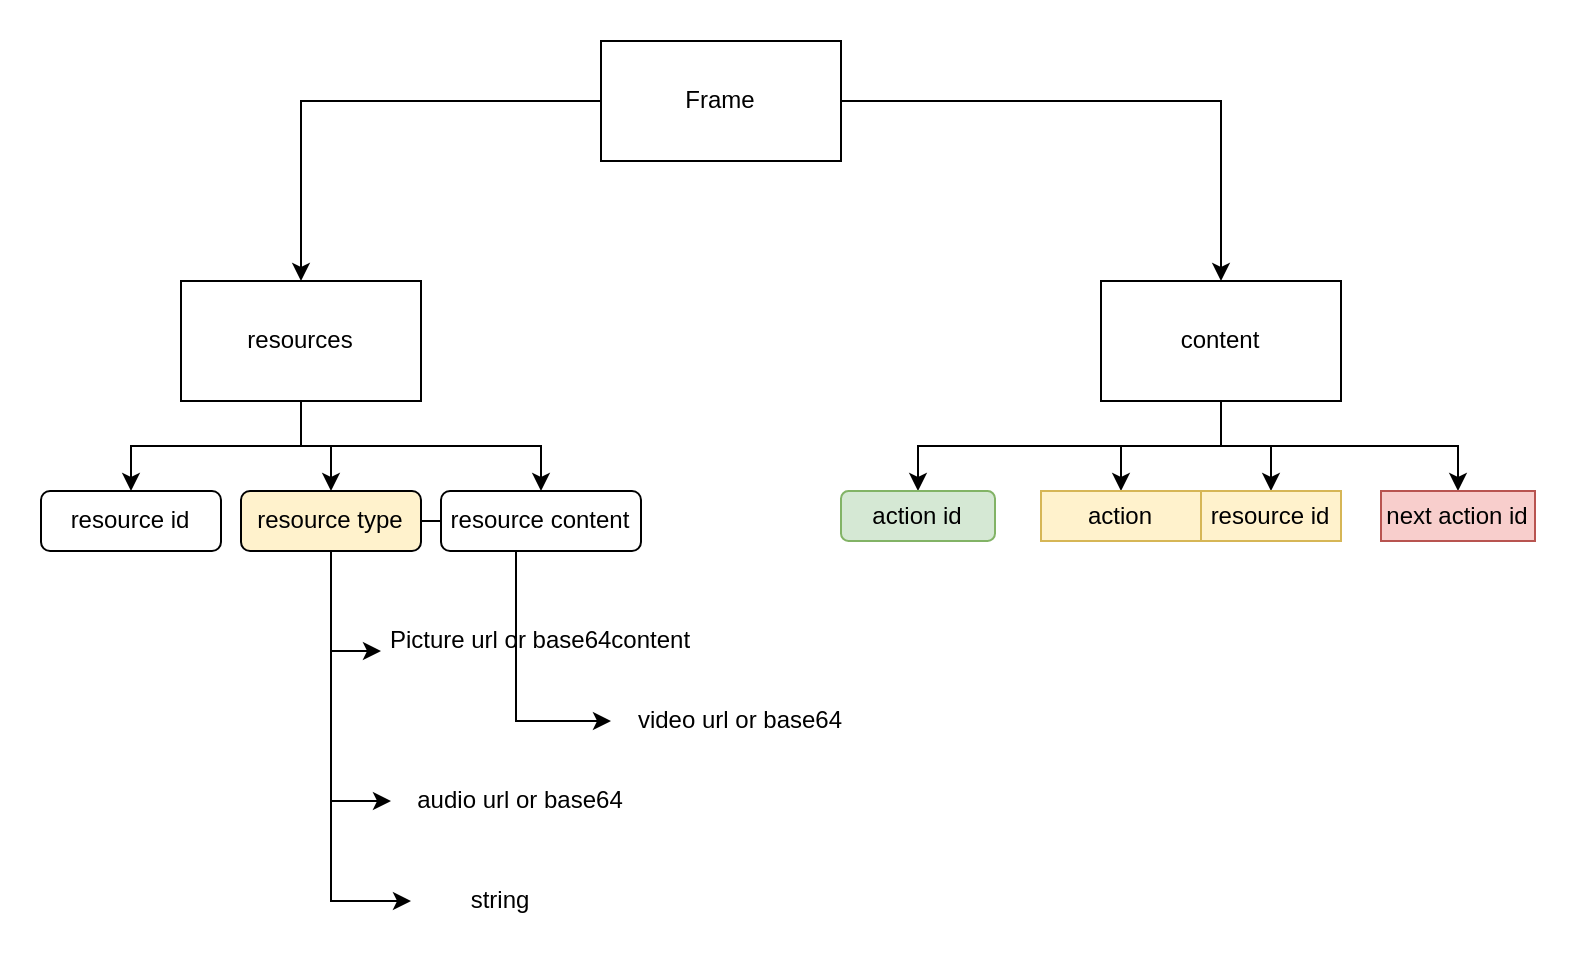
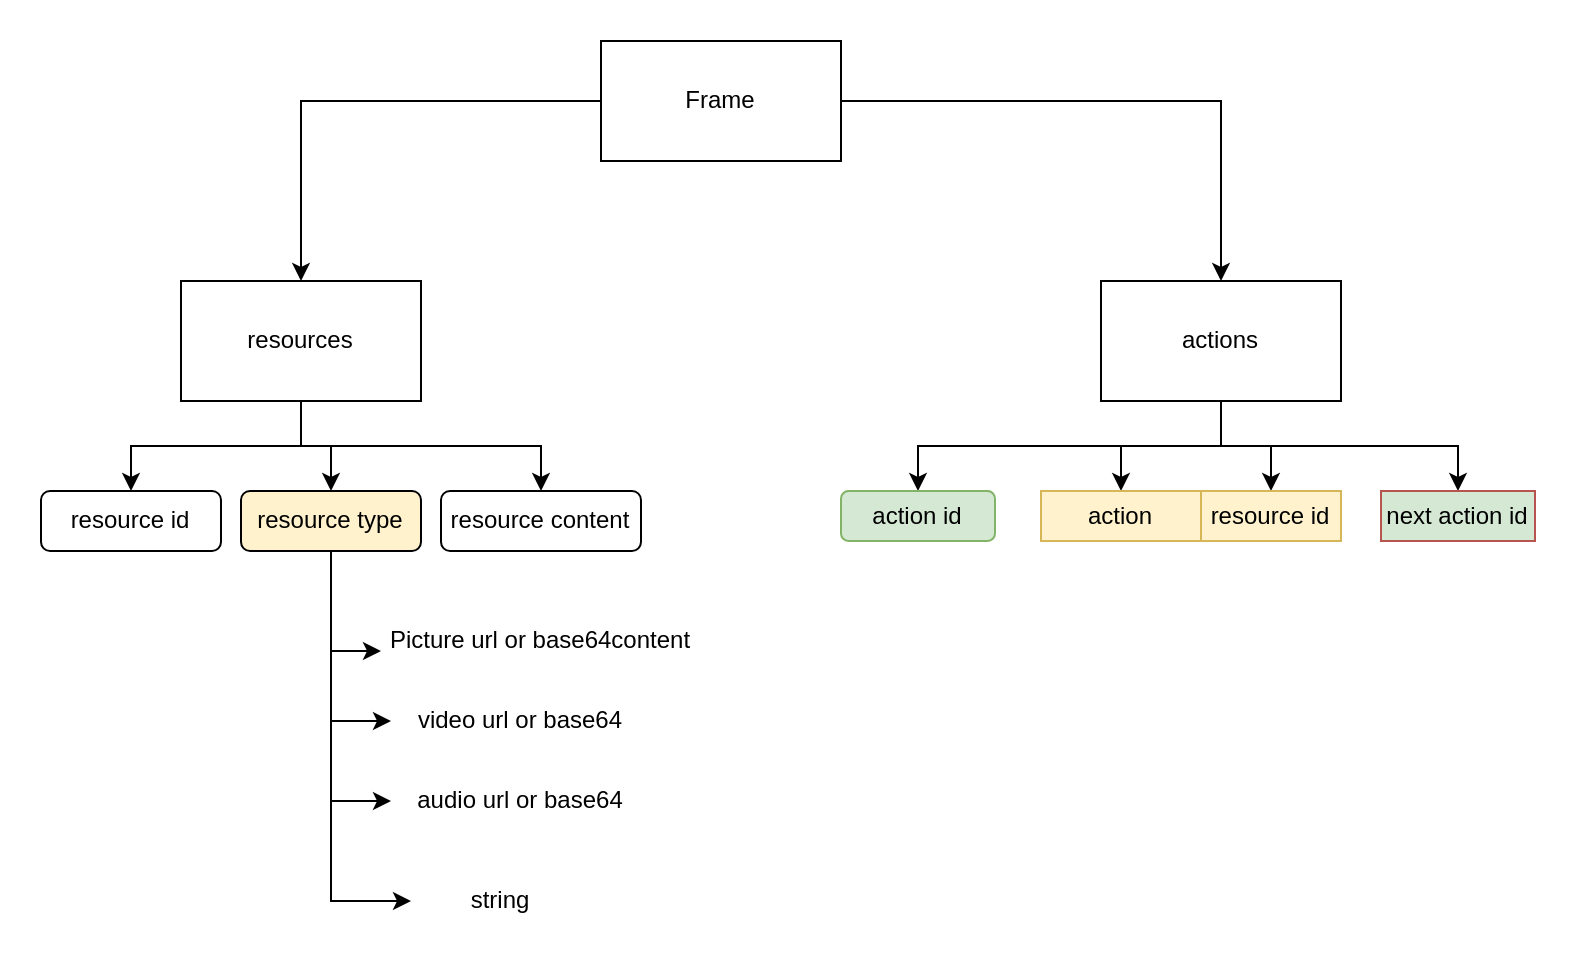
(1221, 341) -> (1221, 341)
(1458, 516) -> (1458, 516)
(741, 721) -> (521, 721)
